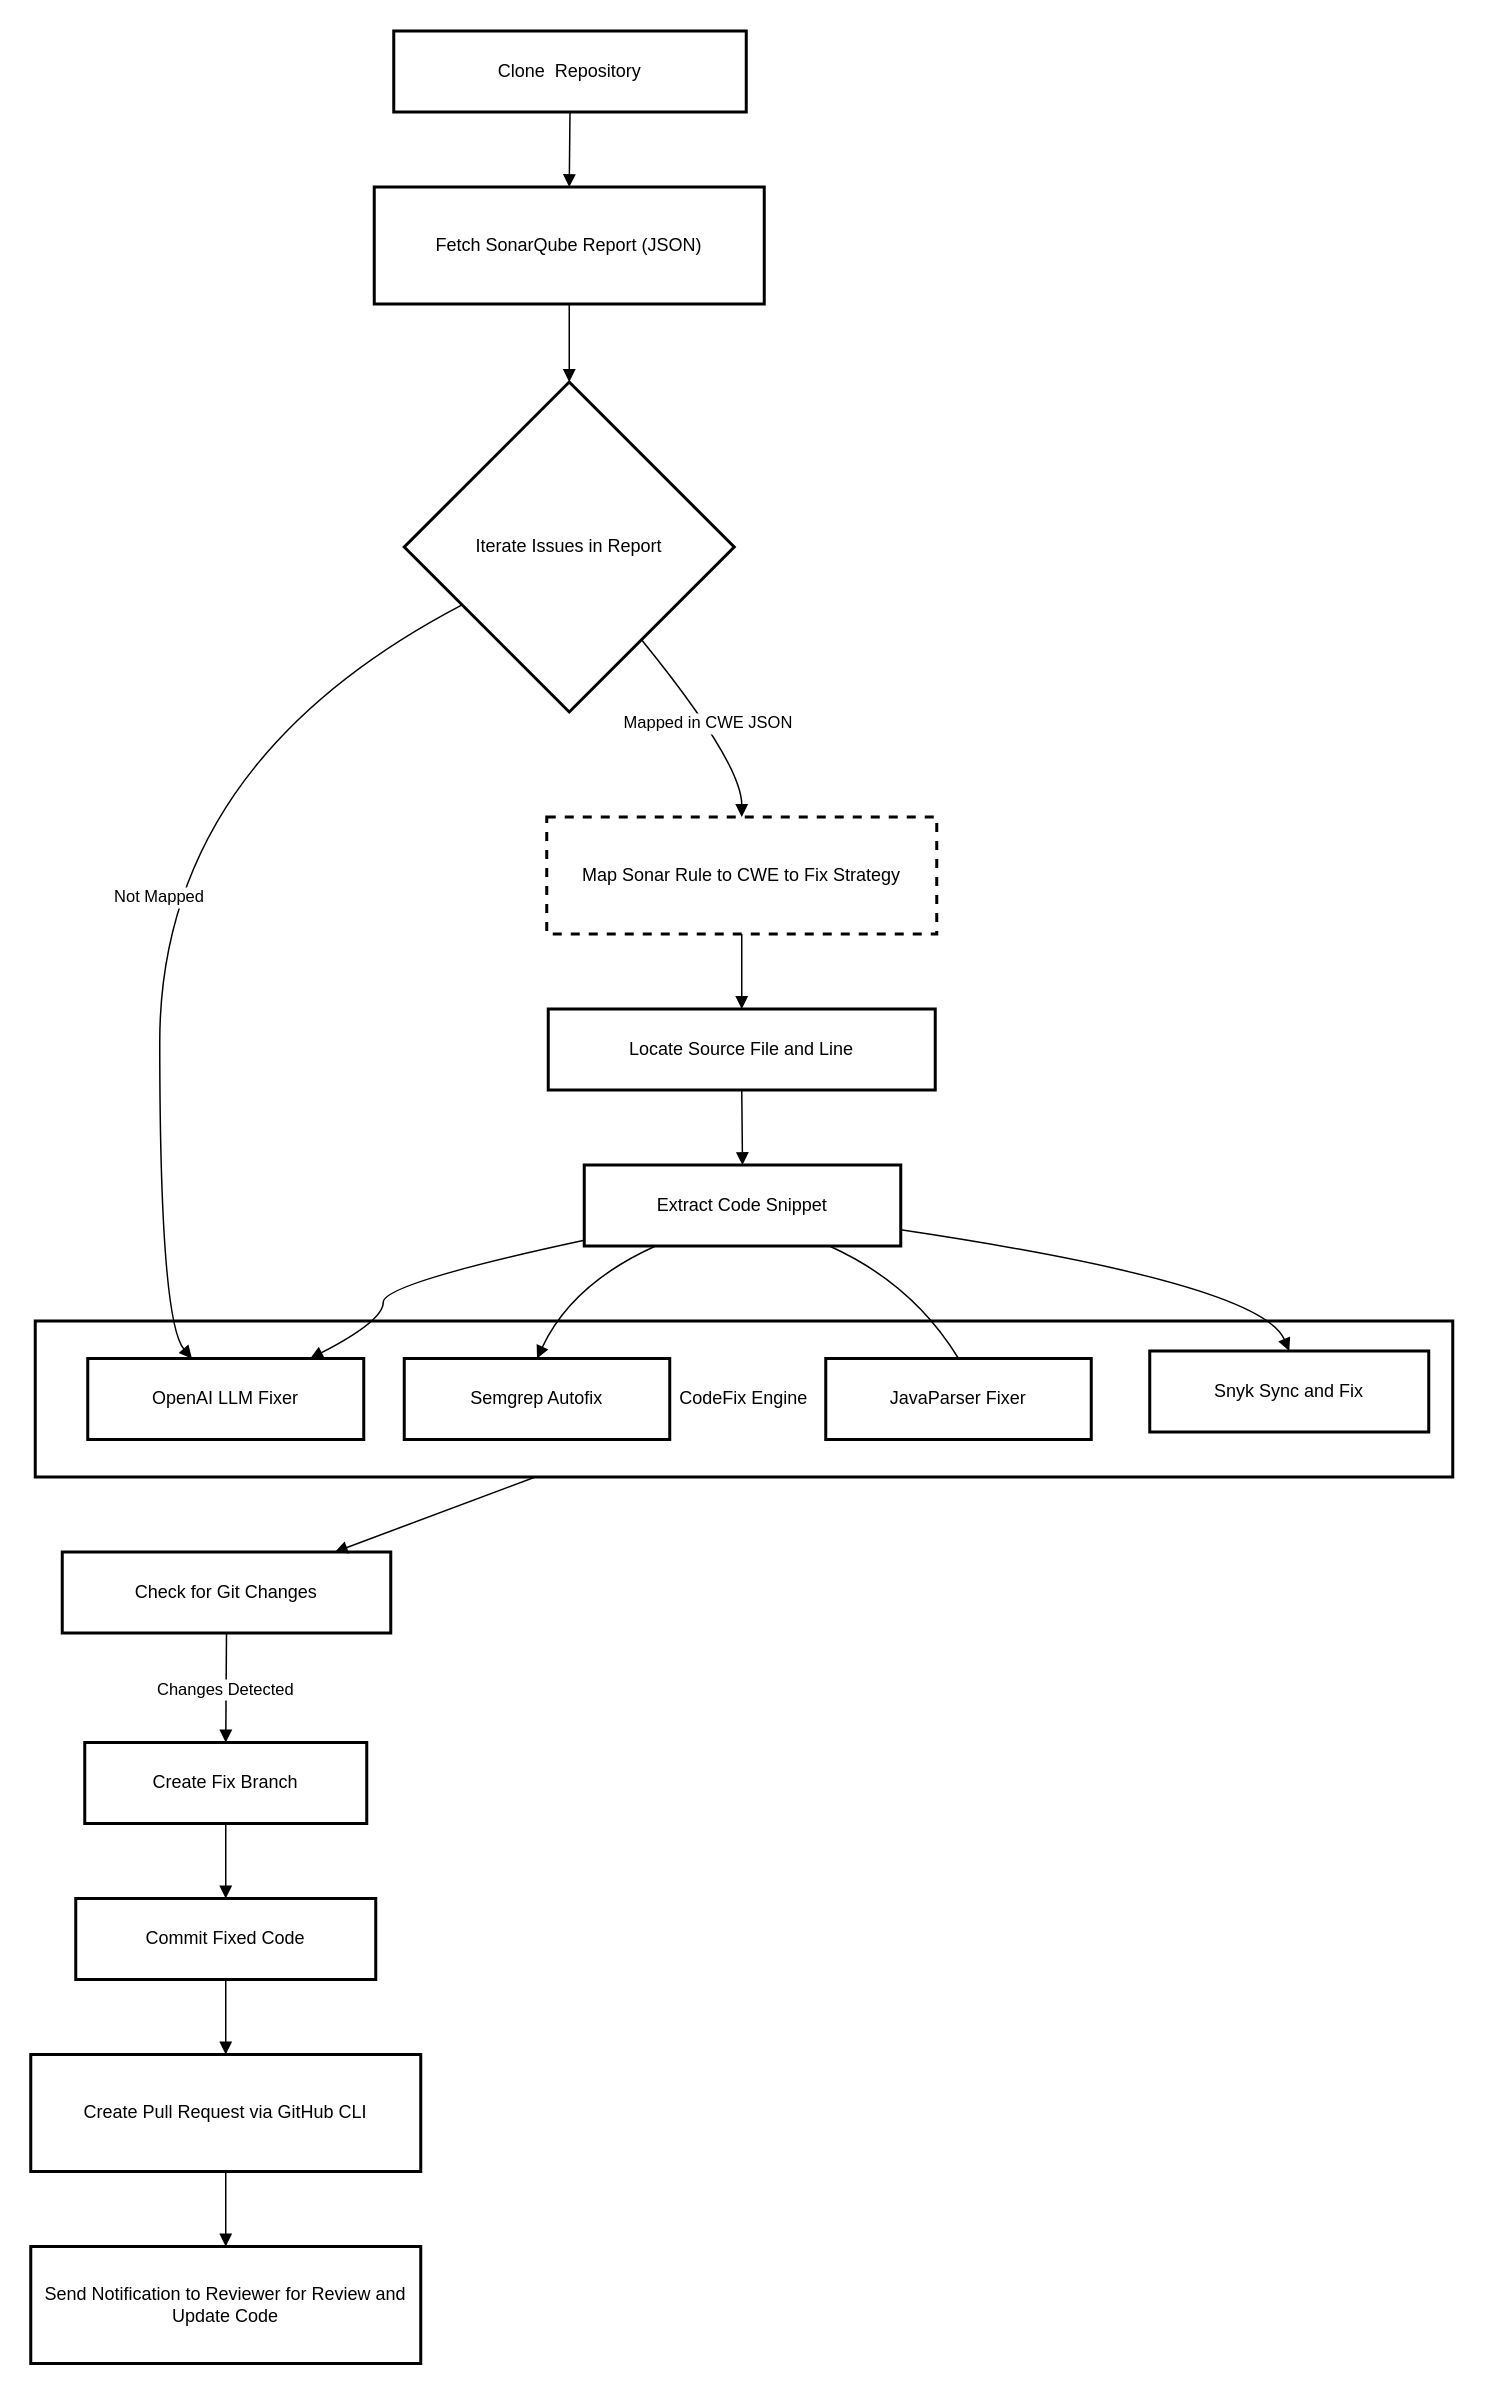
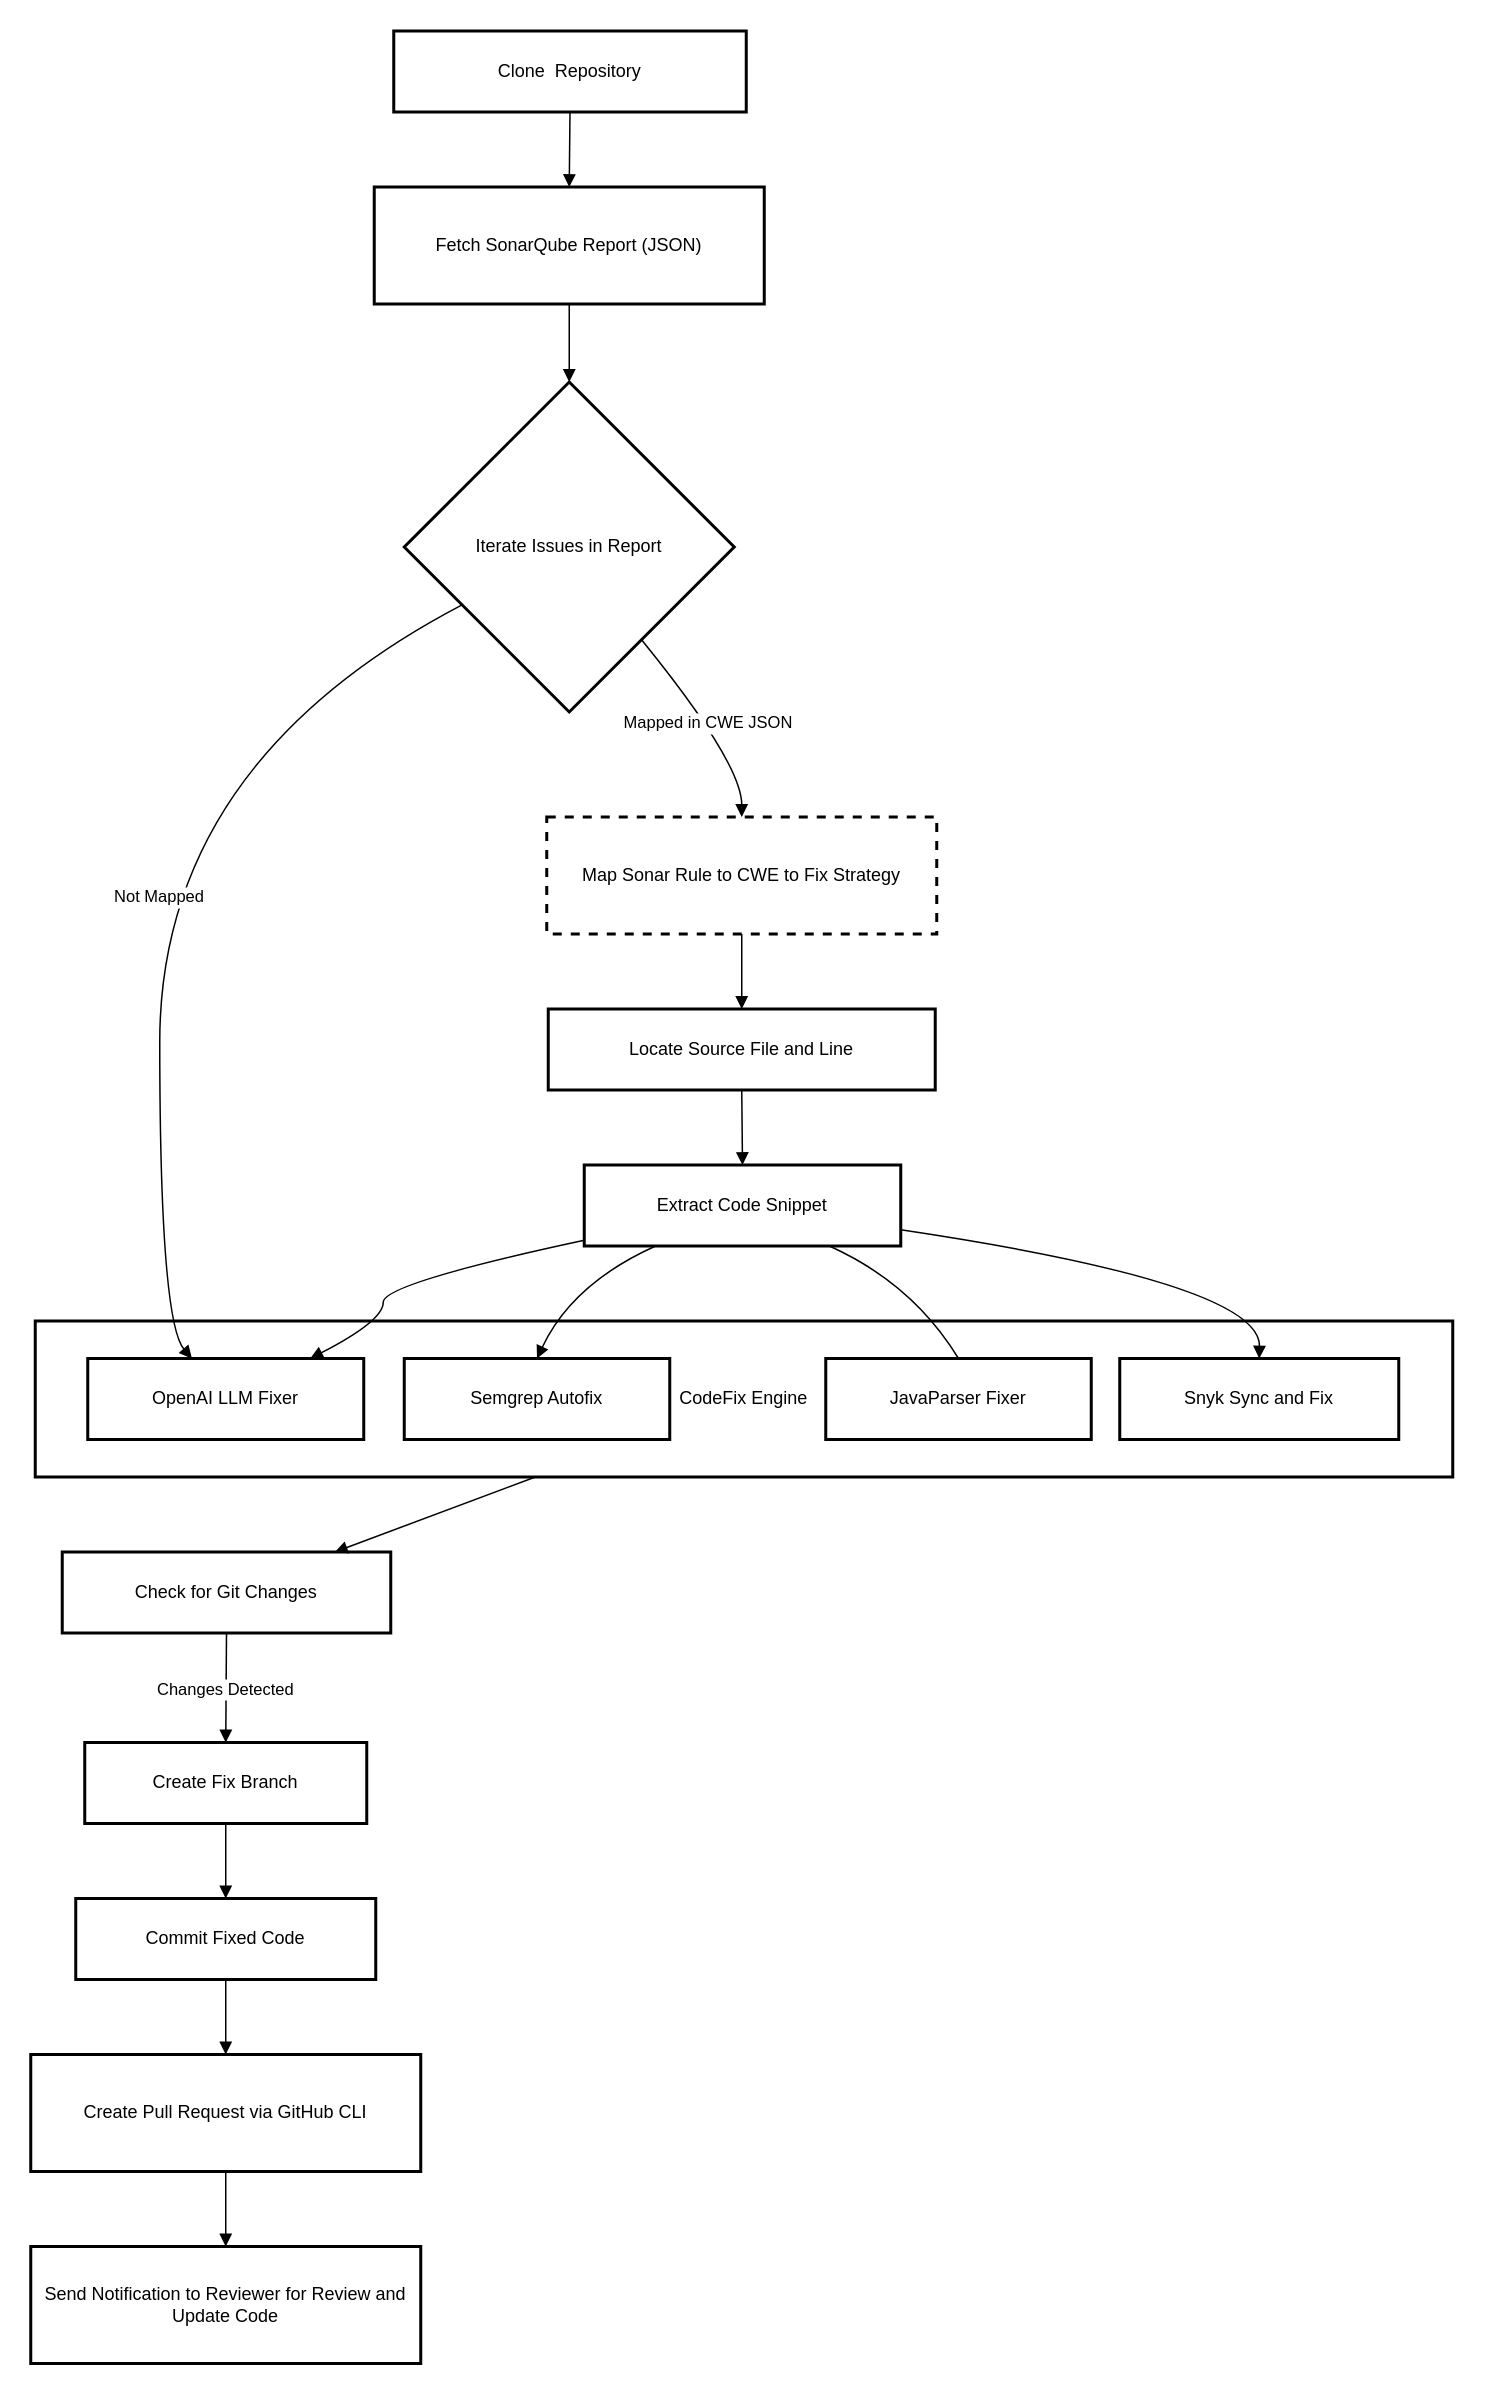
(1289, 1391) -> (1259, 1399)
